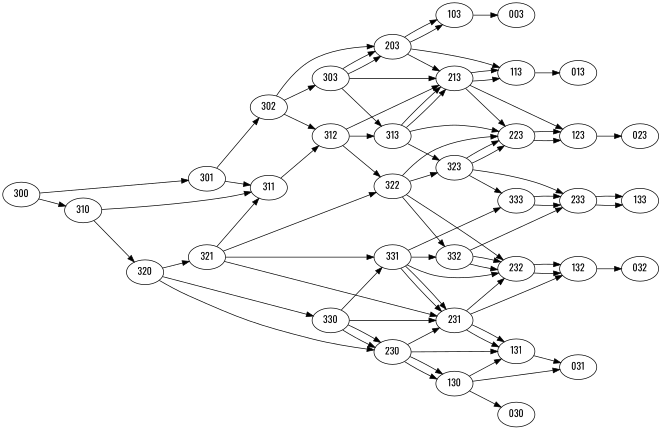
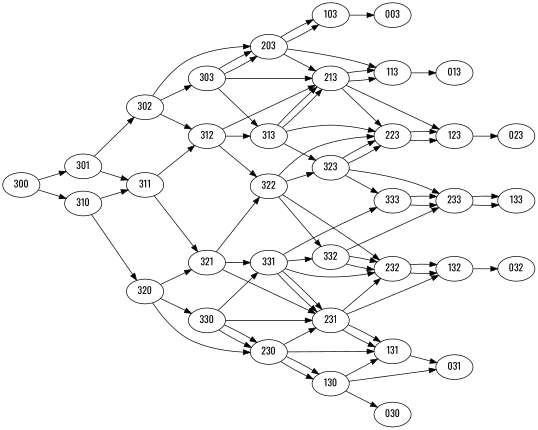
(236, 225) -> (174, 221)
